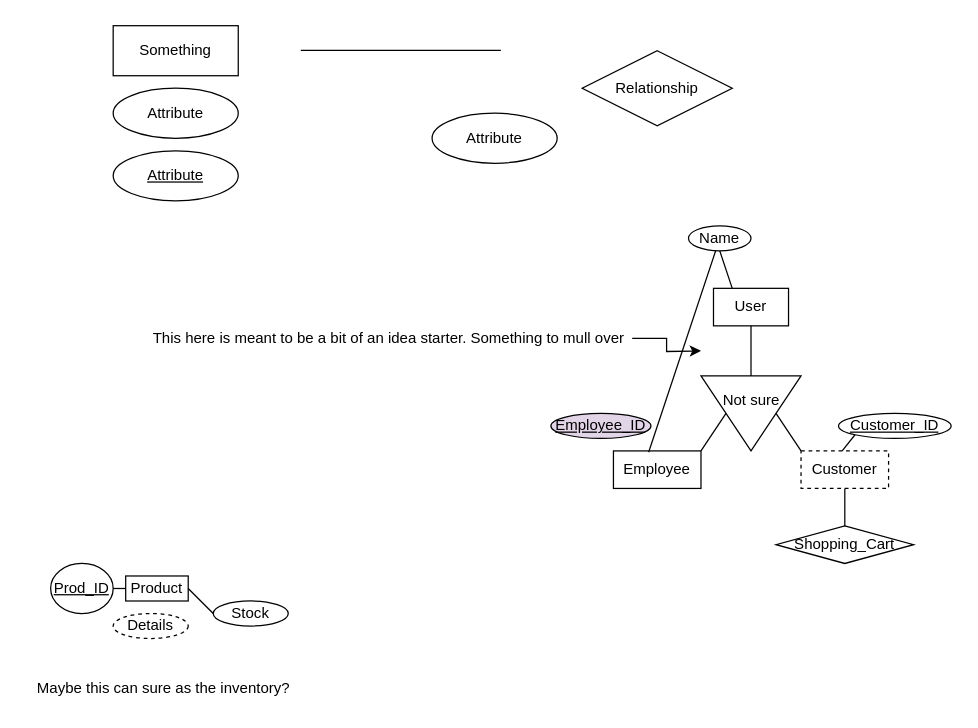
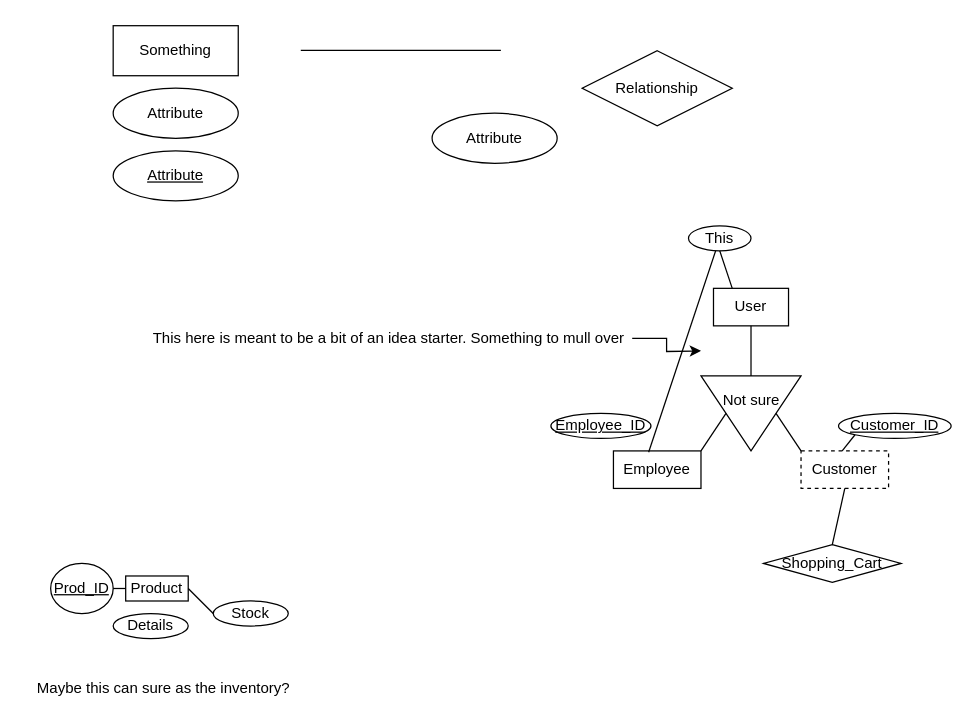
(719, 238) -> (719, 238)
(601, 426) -> (601, 426)
(844, 544) -> (832, 563)
(151, 626) -> (151, 626)
